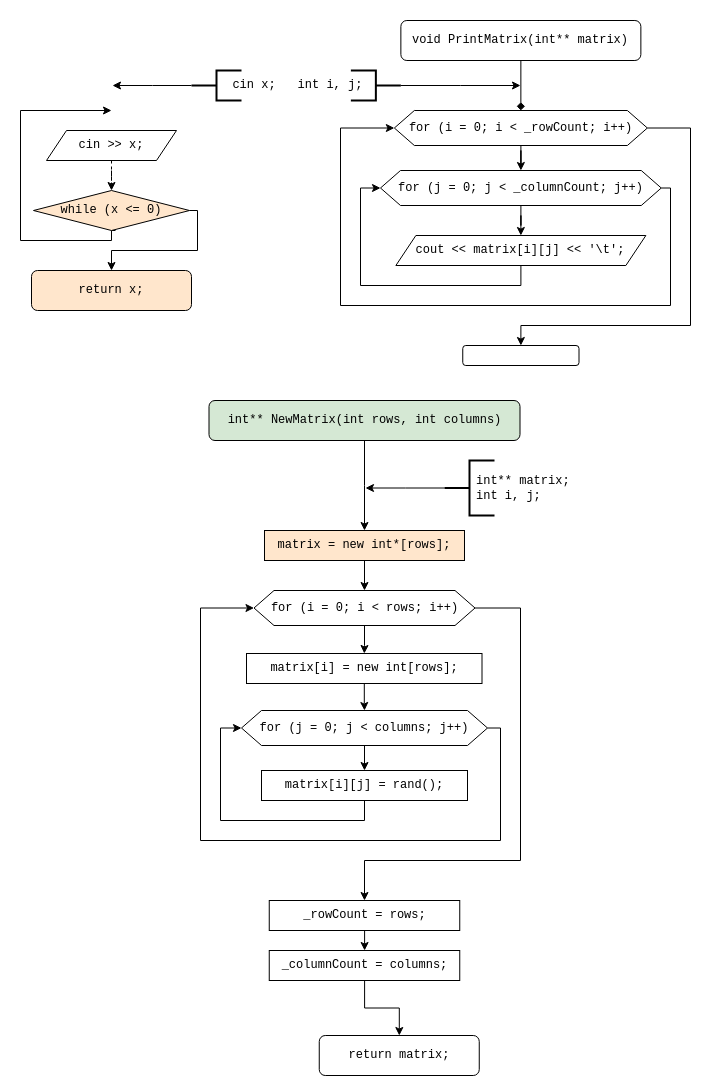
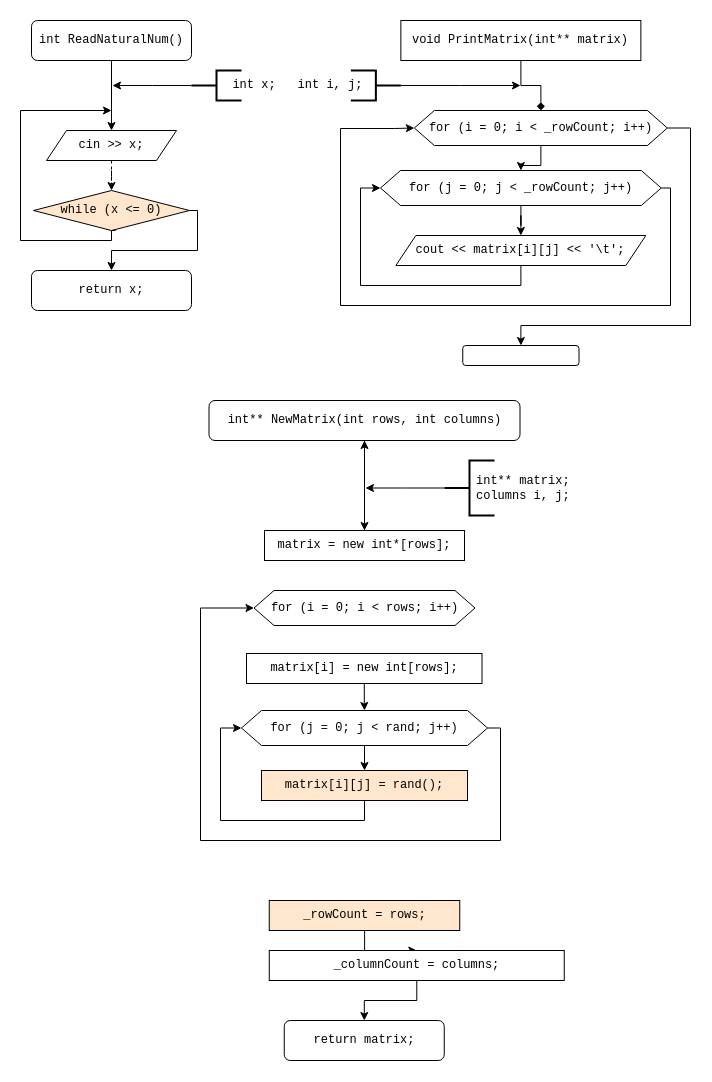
none -> (112, 41)
(521, 41) -> (521, 41)
(255, 86) -> (255, 86)
none -> (112, 92)
(521, 128) -> (541, 128)
(521, 189) -> (521, 189)
(112, 291) -> (112, 291)
(365, 421) -> (365, 421)
(514, 489) -> (514, 489)
(365, 546) -> (365, 546)
(365, 580) -> (365, 529)
(365, 636) -> none
(365, 729) -> (365, 729)
(365, 786) -> (365, 786)
(521, 806) -> none
(365, 916) -> (365, 916)
(365, 966) -> (417, 966)
(399, 1056) -> (364, 1041)
